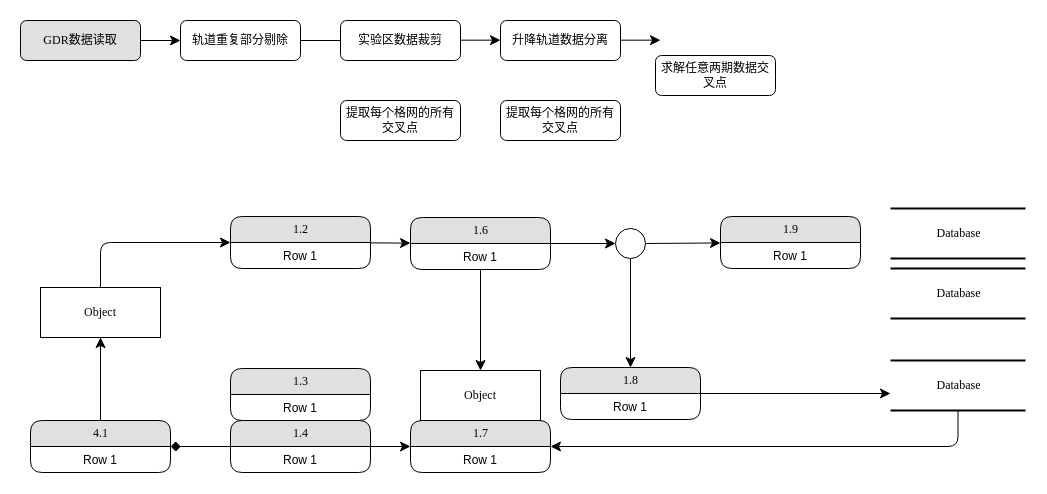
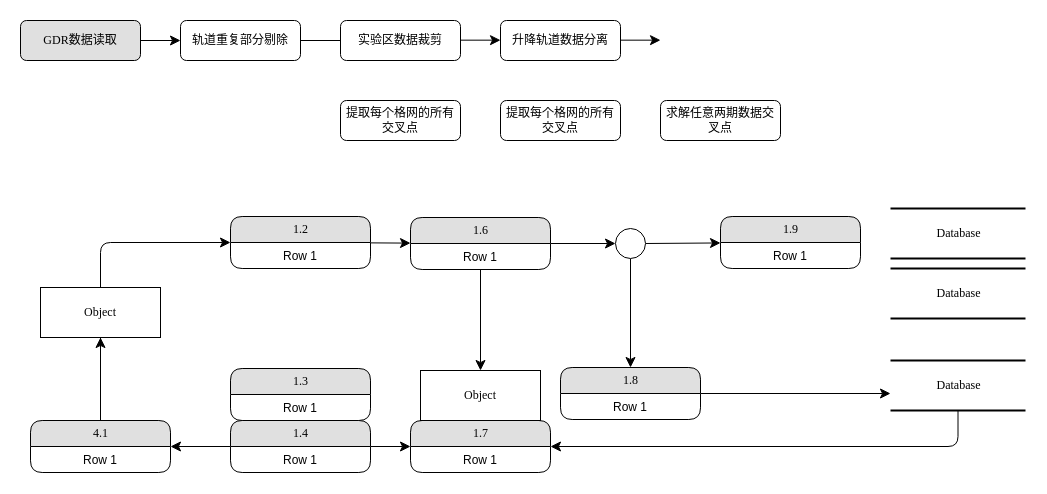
(716, 76) -> (721, 121)
(181, 447) -> (180, 447)
